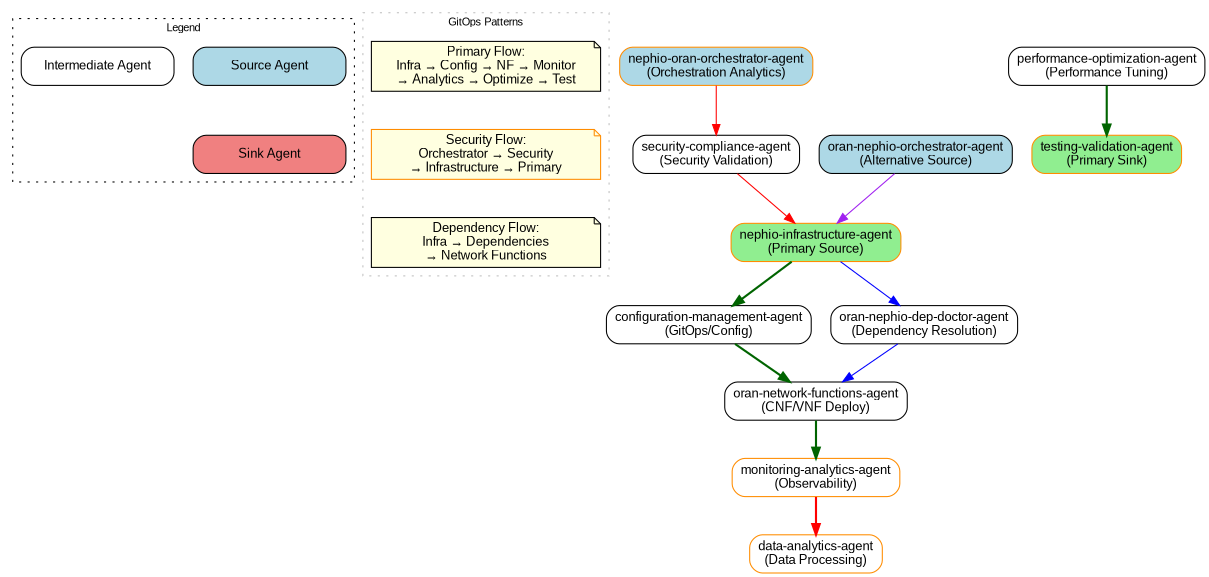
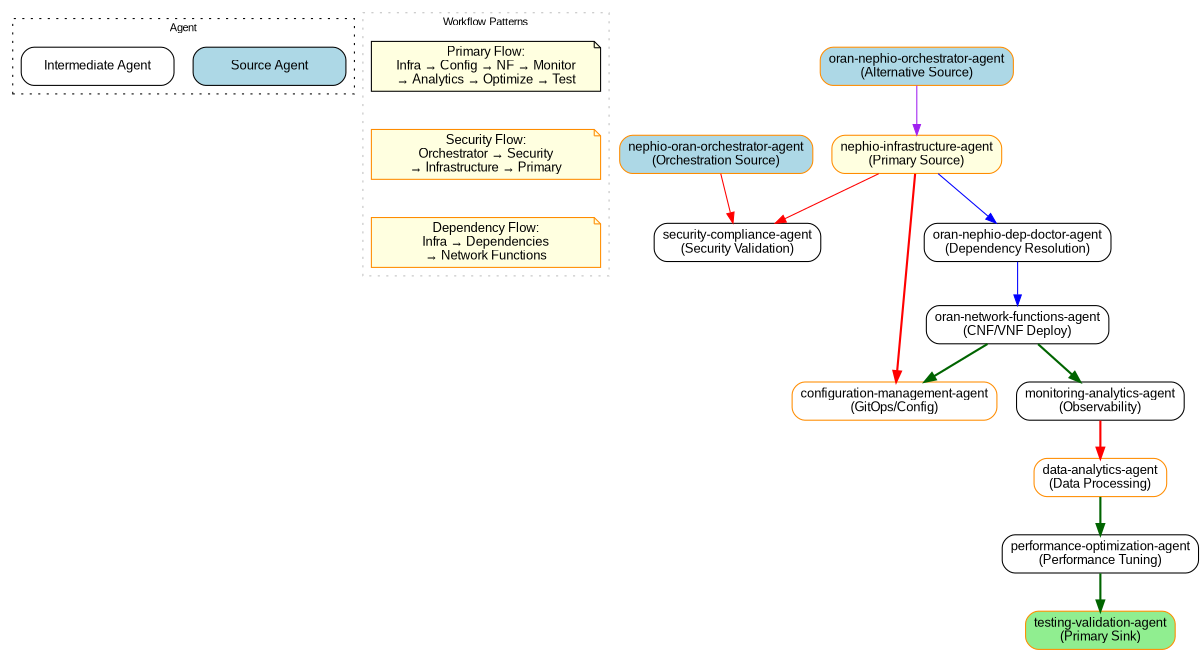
(486, 23) -> (486, 23)
(184, 29) -> (184, 29)
(716, 66) -> (716, 154)
(270, 154) -> none
(916, 154) -> (917, 66)
(762, 195) -> (832, 196)
(486, 242) -> (486, 242)
(816, 242) -> (917, 154)
(767, 280) -> (906, 273)
(709, 325) -> (895, 401)
(758, 360) -> (961, 360)
(816, 478) -> (1100, 401)
none -> (1100, 510)
